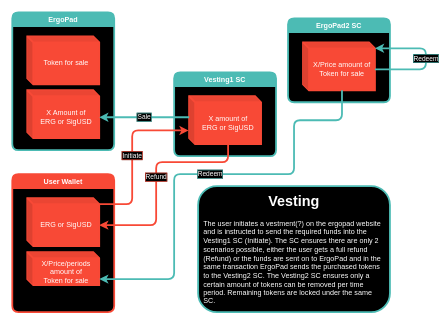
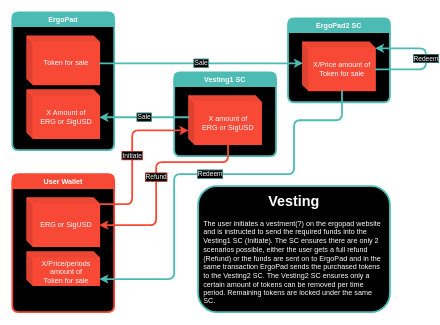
none -> (198, 63)
